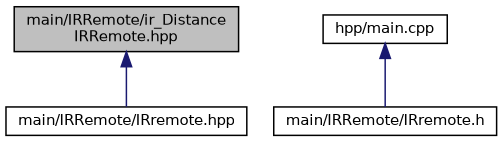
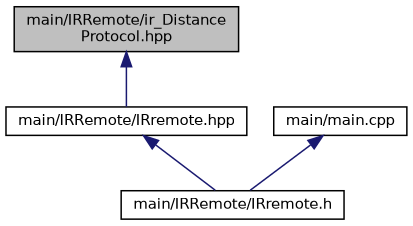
(126, 29) -> (126, 29)
(385, 29) -> (340, 121)
none -> (185, 168)
